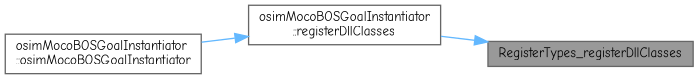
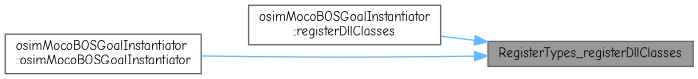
(218, 40) -> (338, 57)
